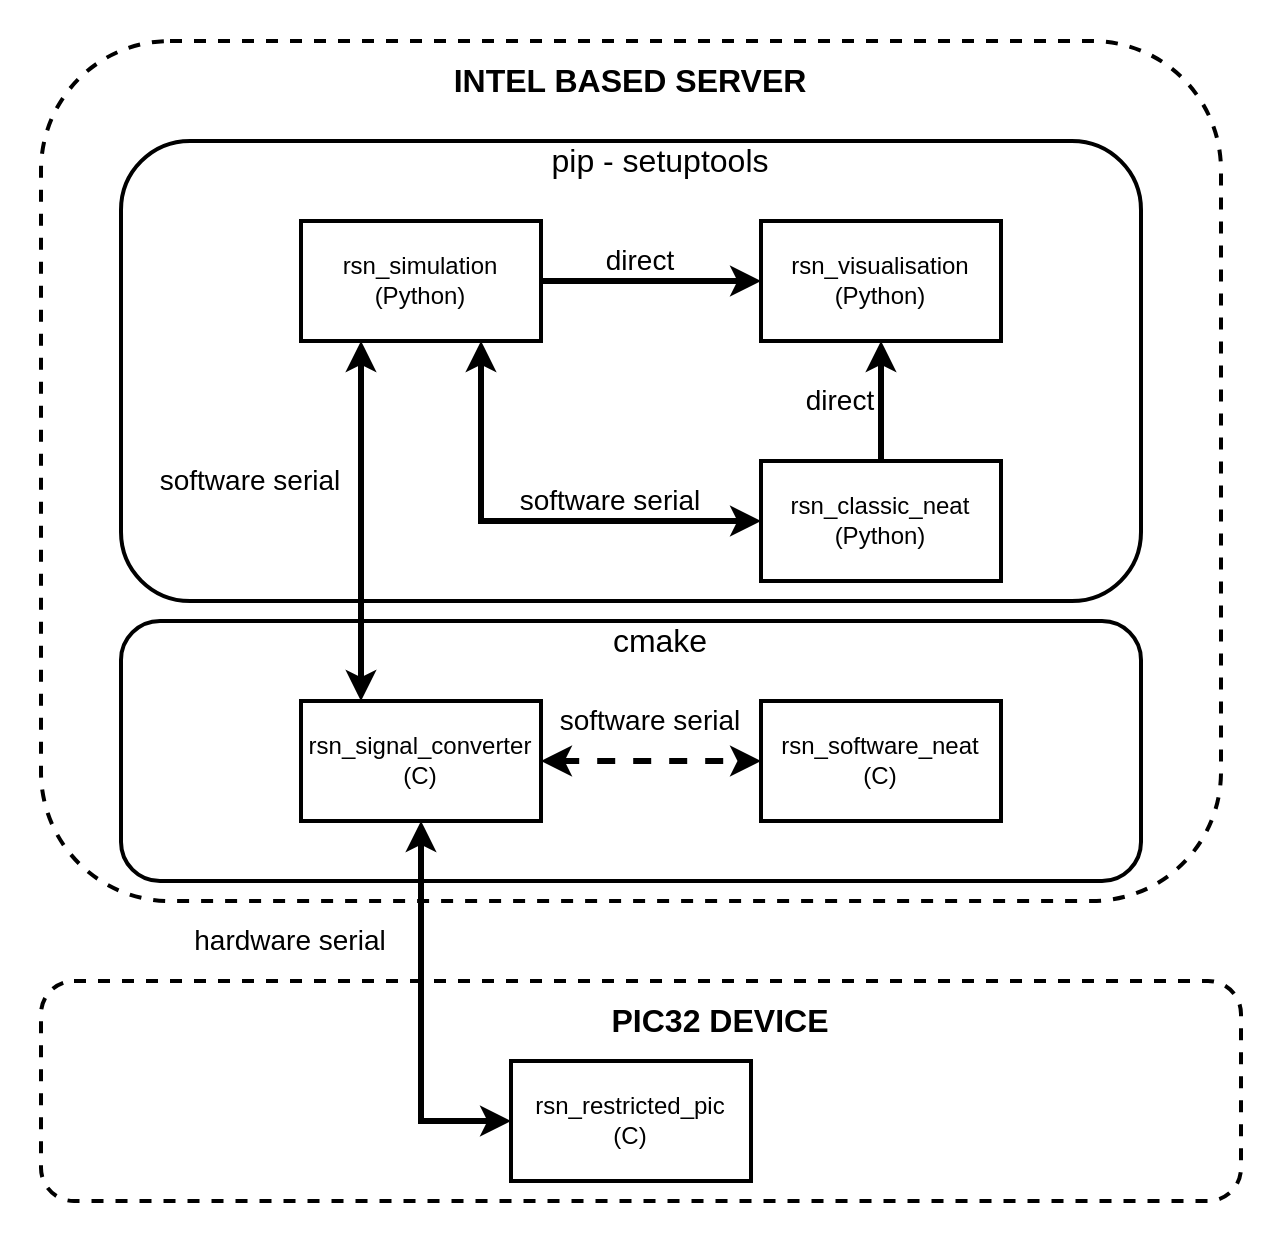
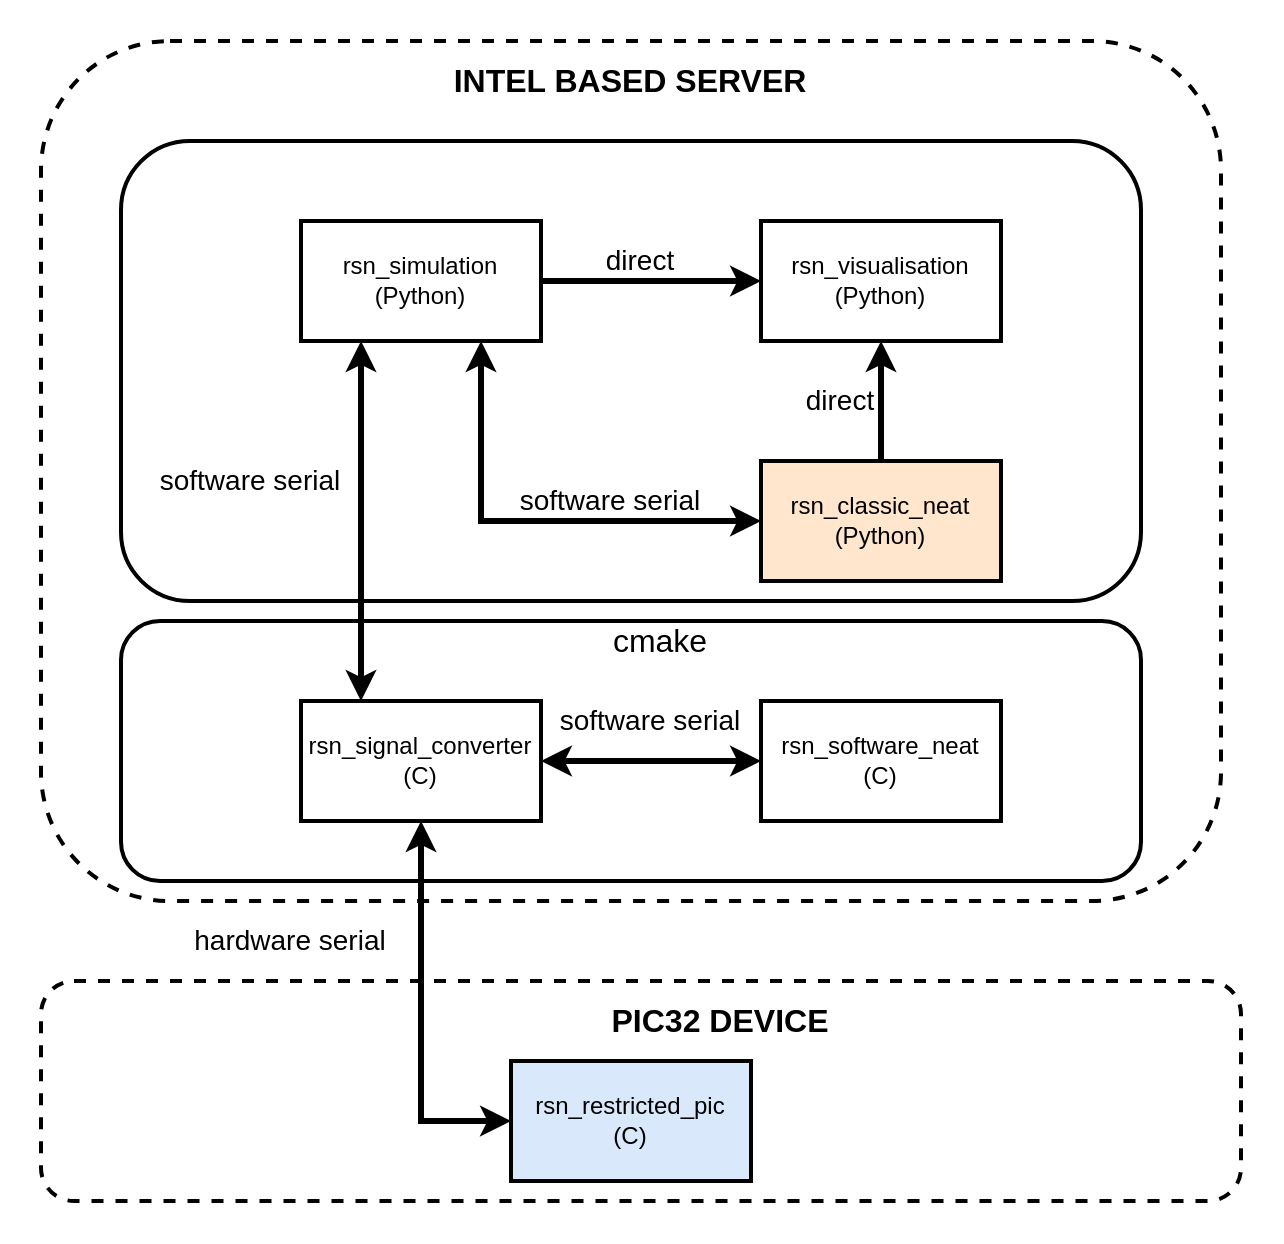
(661, 161) -> none
(881, 521) -> (881, 521)
(587, 761) -> (587, 761)
(631, 1121) -> (631, 1121)
